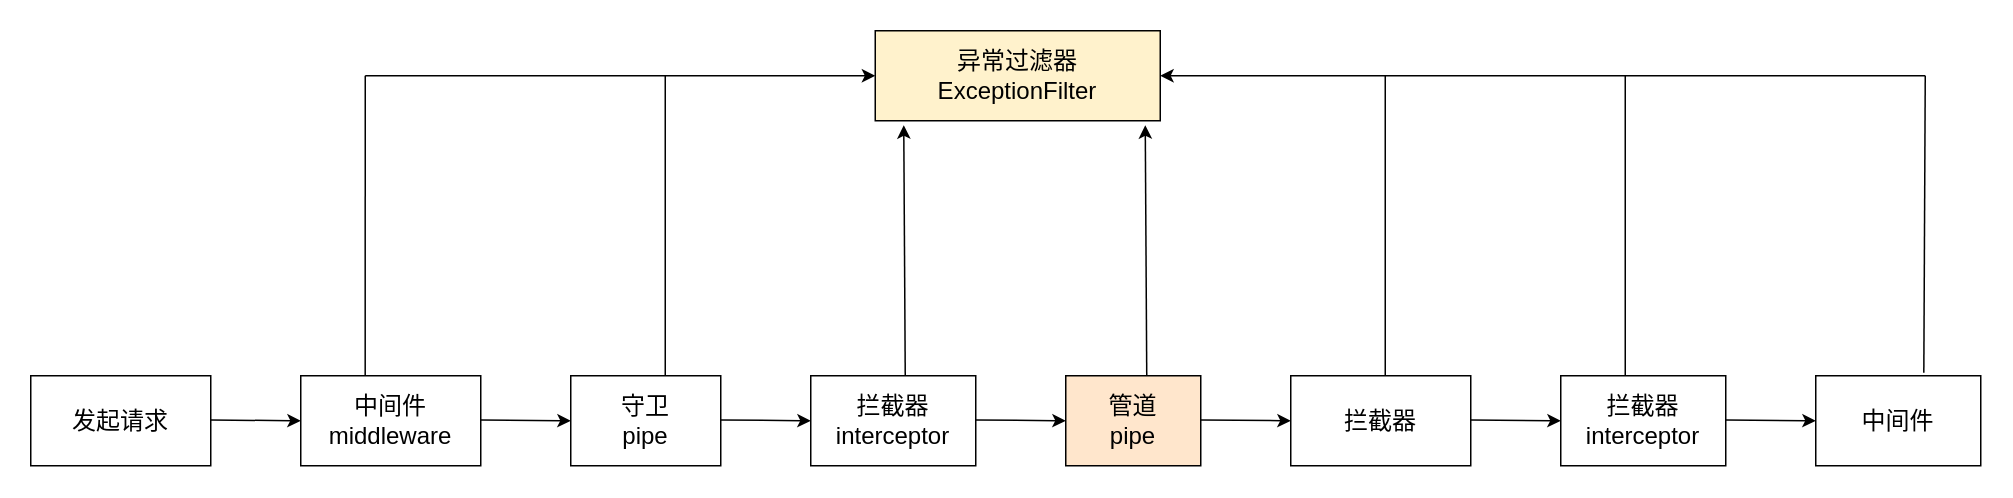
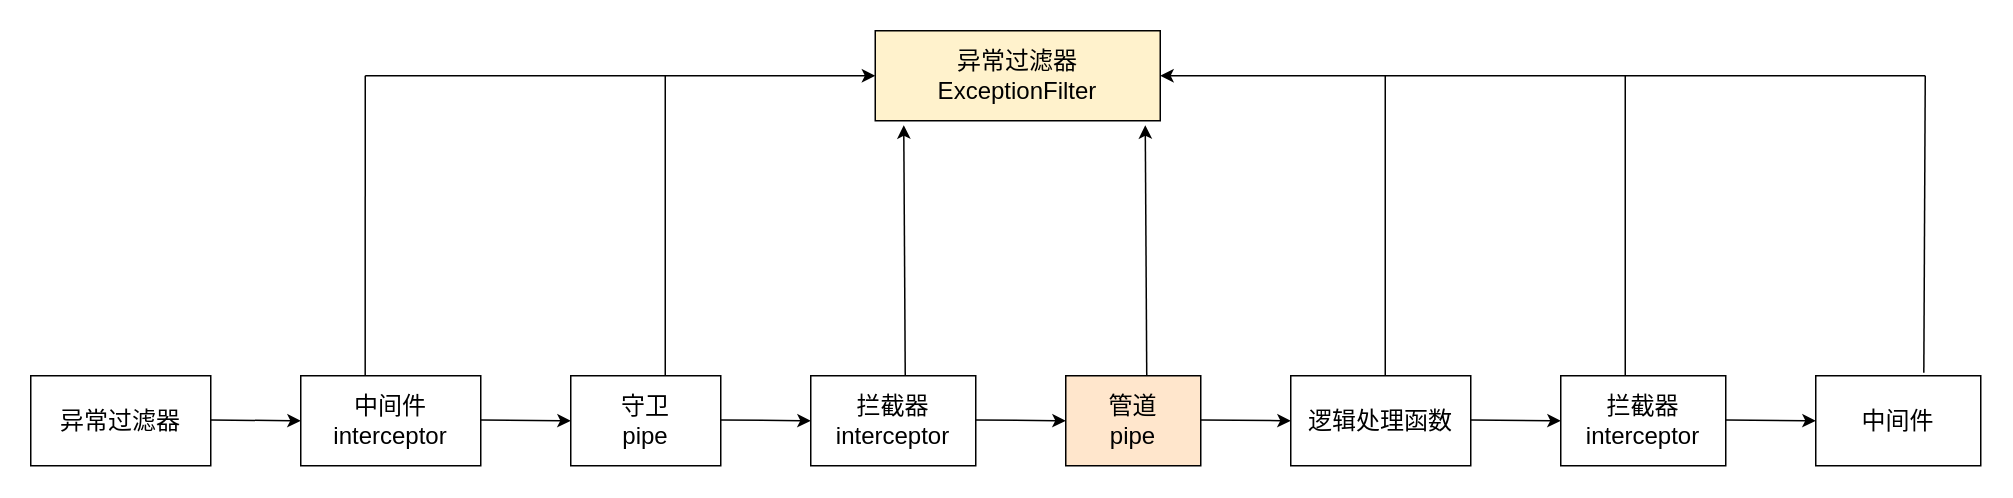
(121, 421) -> (121, 421)
(391, 421) -> (391, 421)
(1381, 421) -> (1381, 421)
